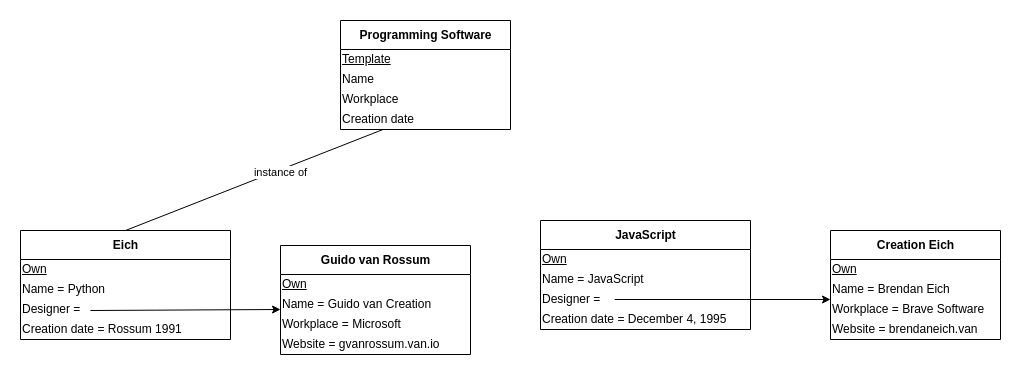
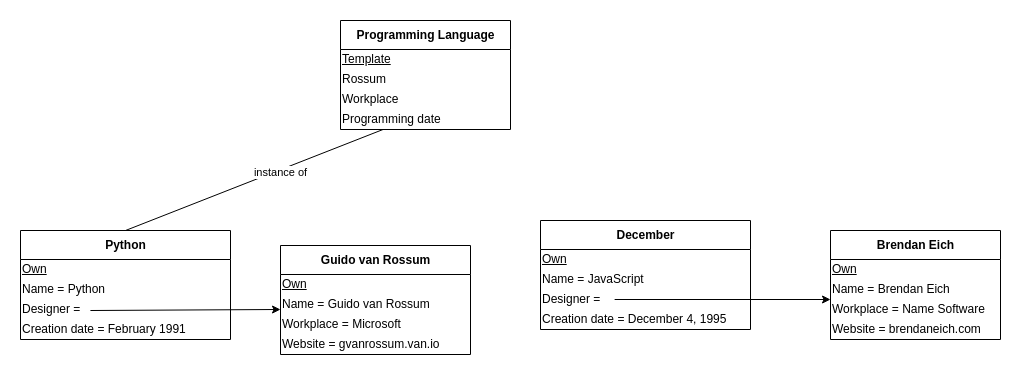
(426, 36) -> (426, 36)
(356, 80) -> (363, 80)
(383, 120) -> (393, 120)
(646, 236) -> (646, 236)
(126, 246) -> (126, 246)
(916, 246) -> (916, 246)
(357, 305) -> (352, 305)
(914, 310) -> (910, 310)
(107, 330) -> (114, 330)
(909, 330) -> (909, 330)
